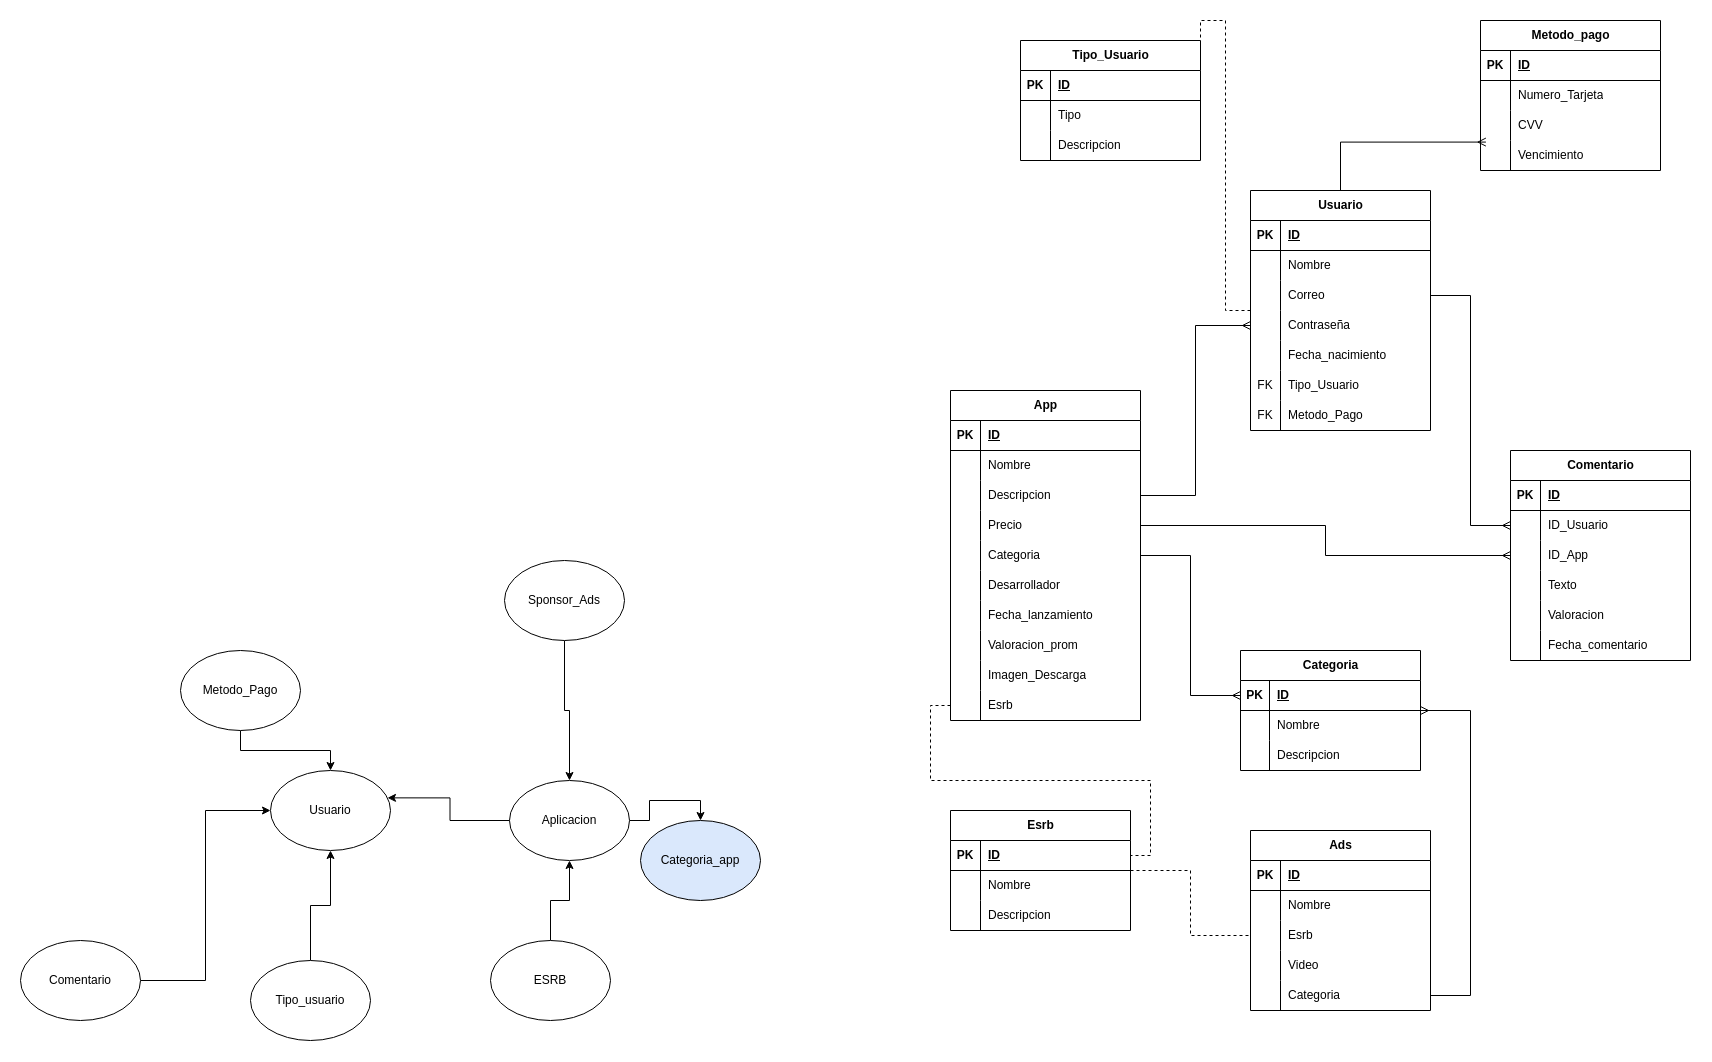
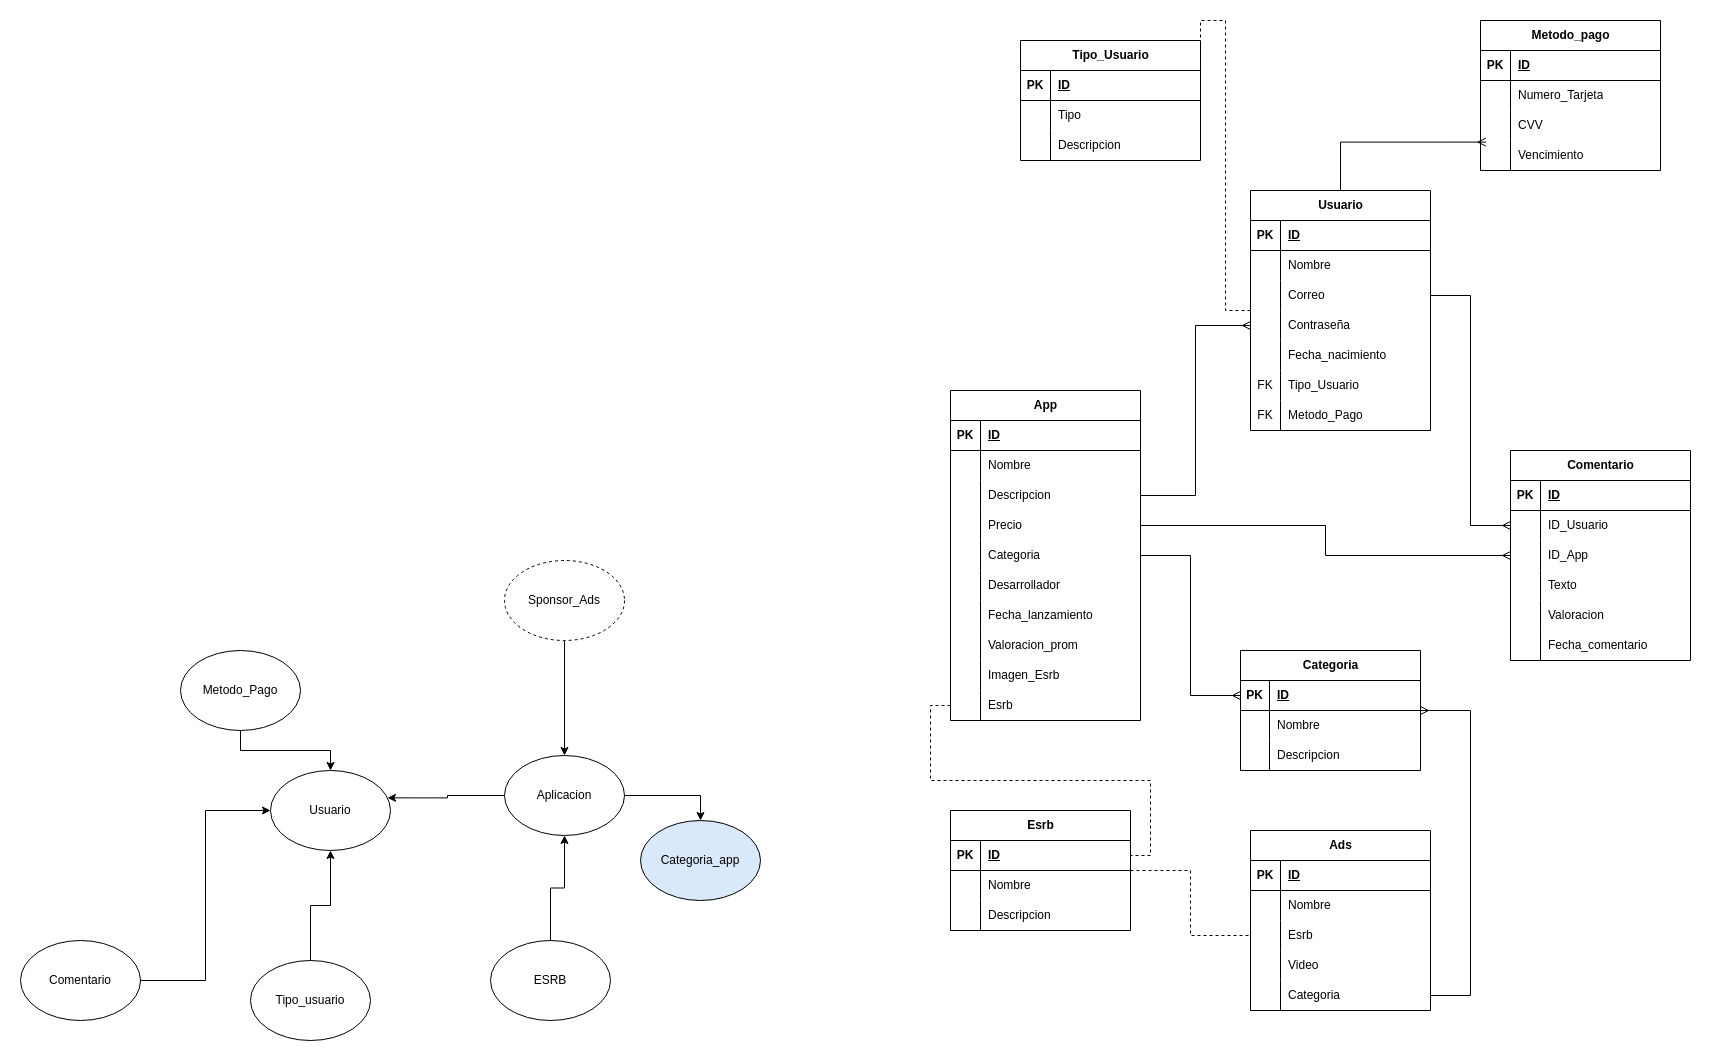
(565, 601) -> (565, 601)
(1039, 676) -> (1025, 676)
(570, 821) -> (565, 796)
